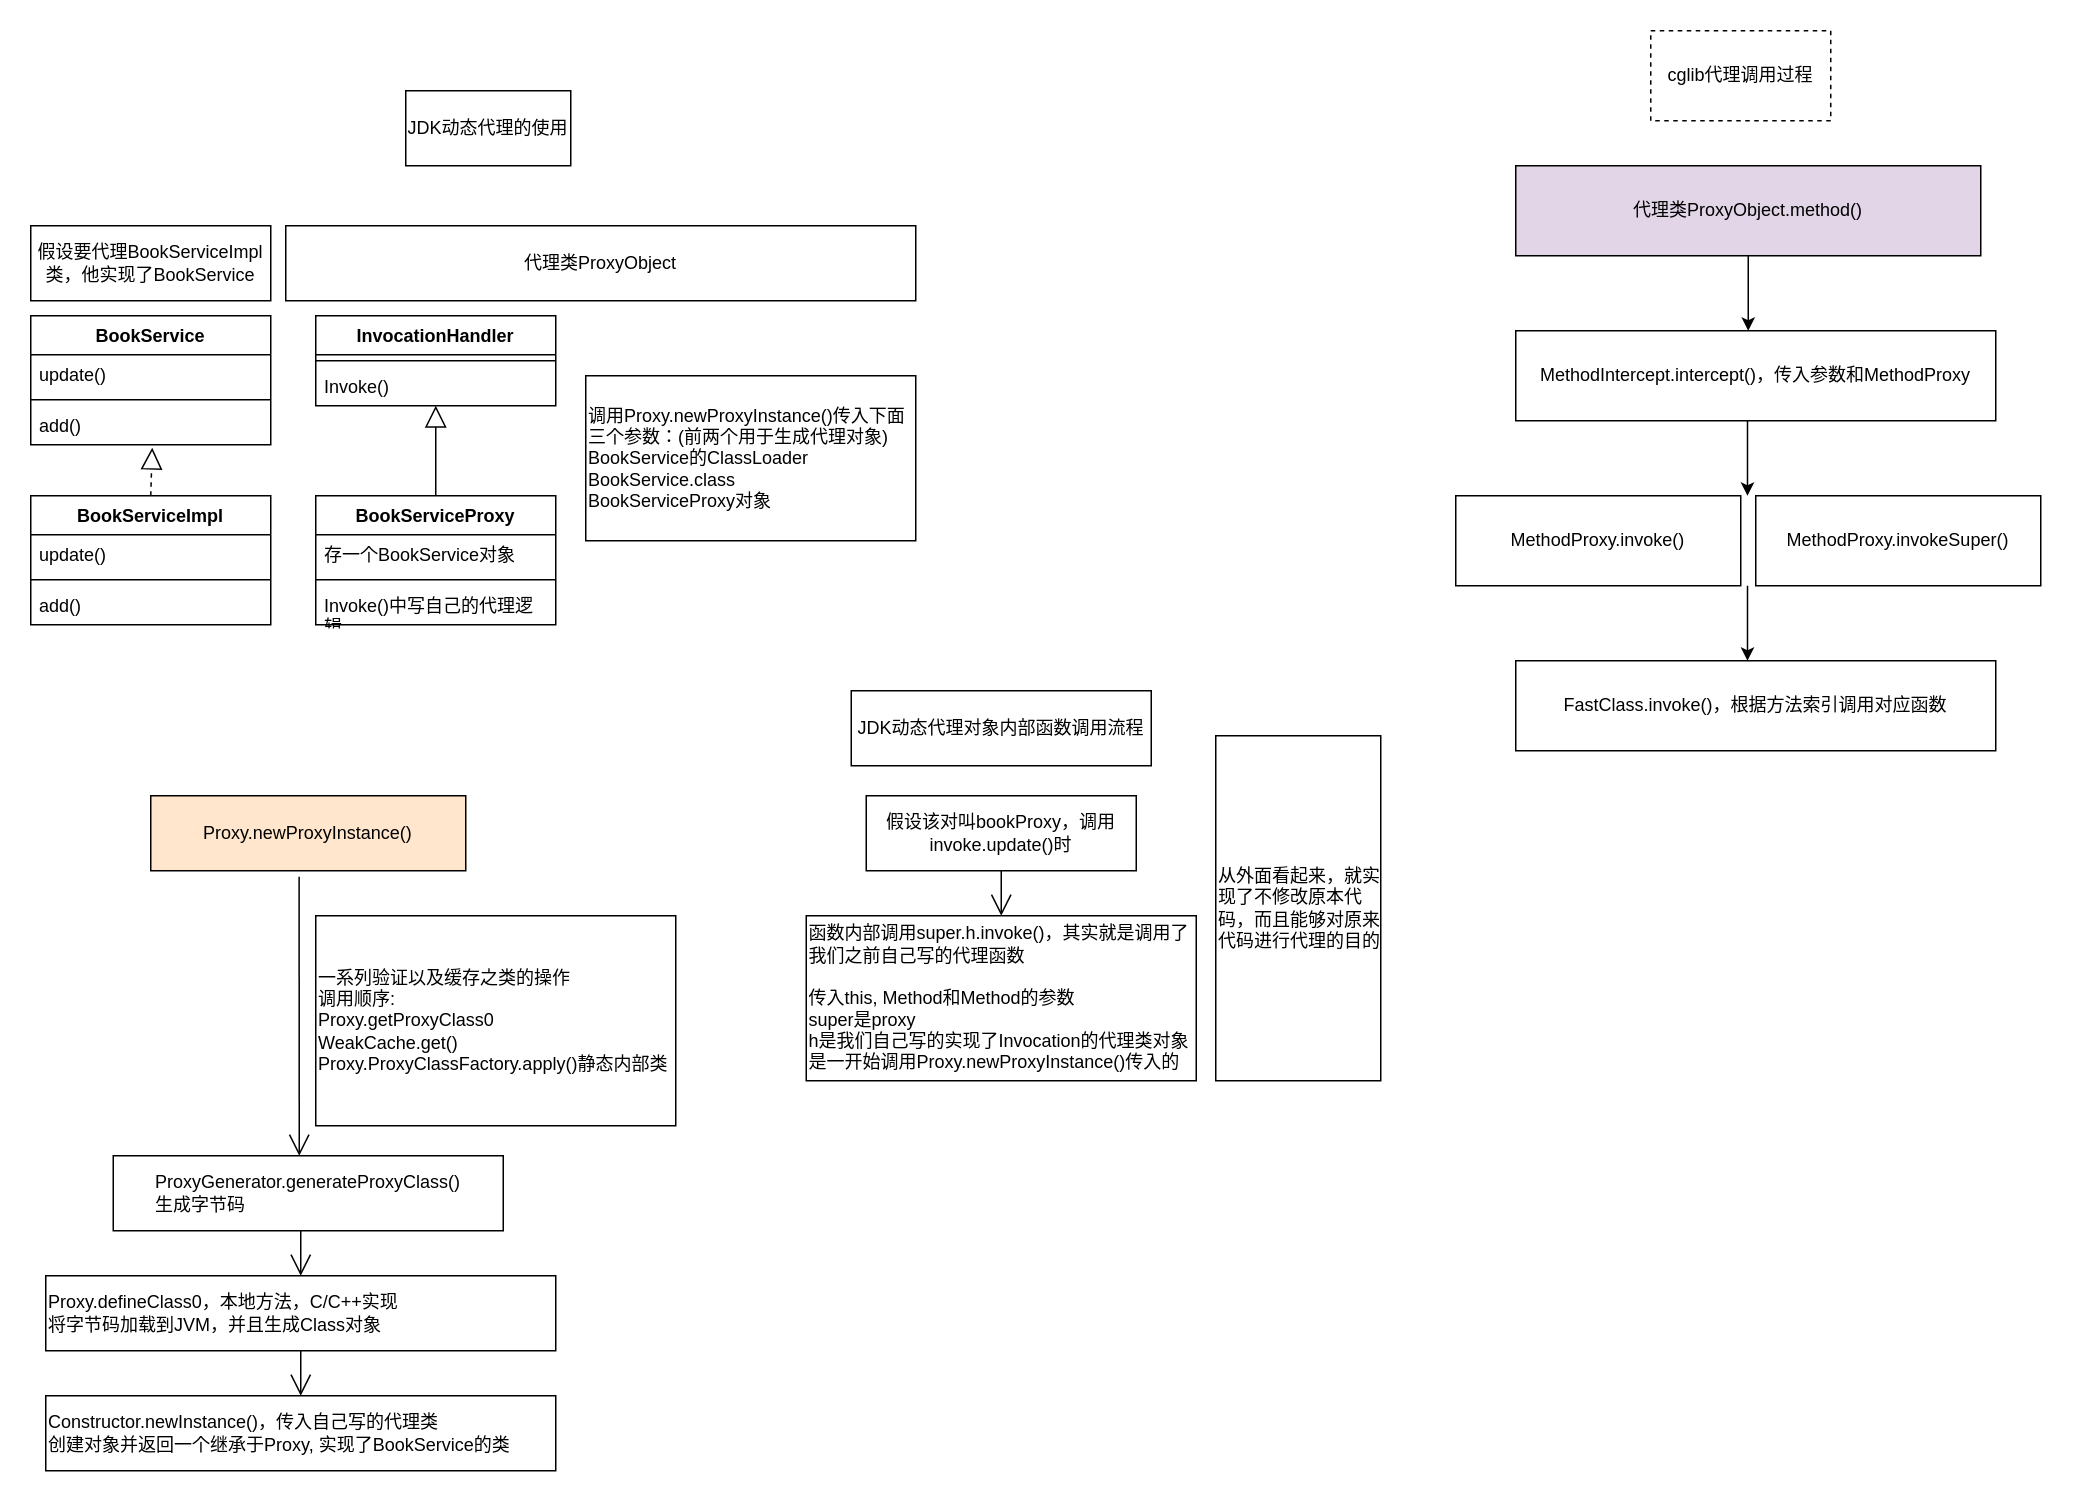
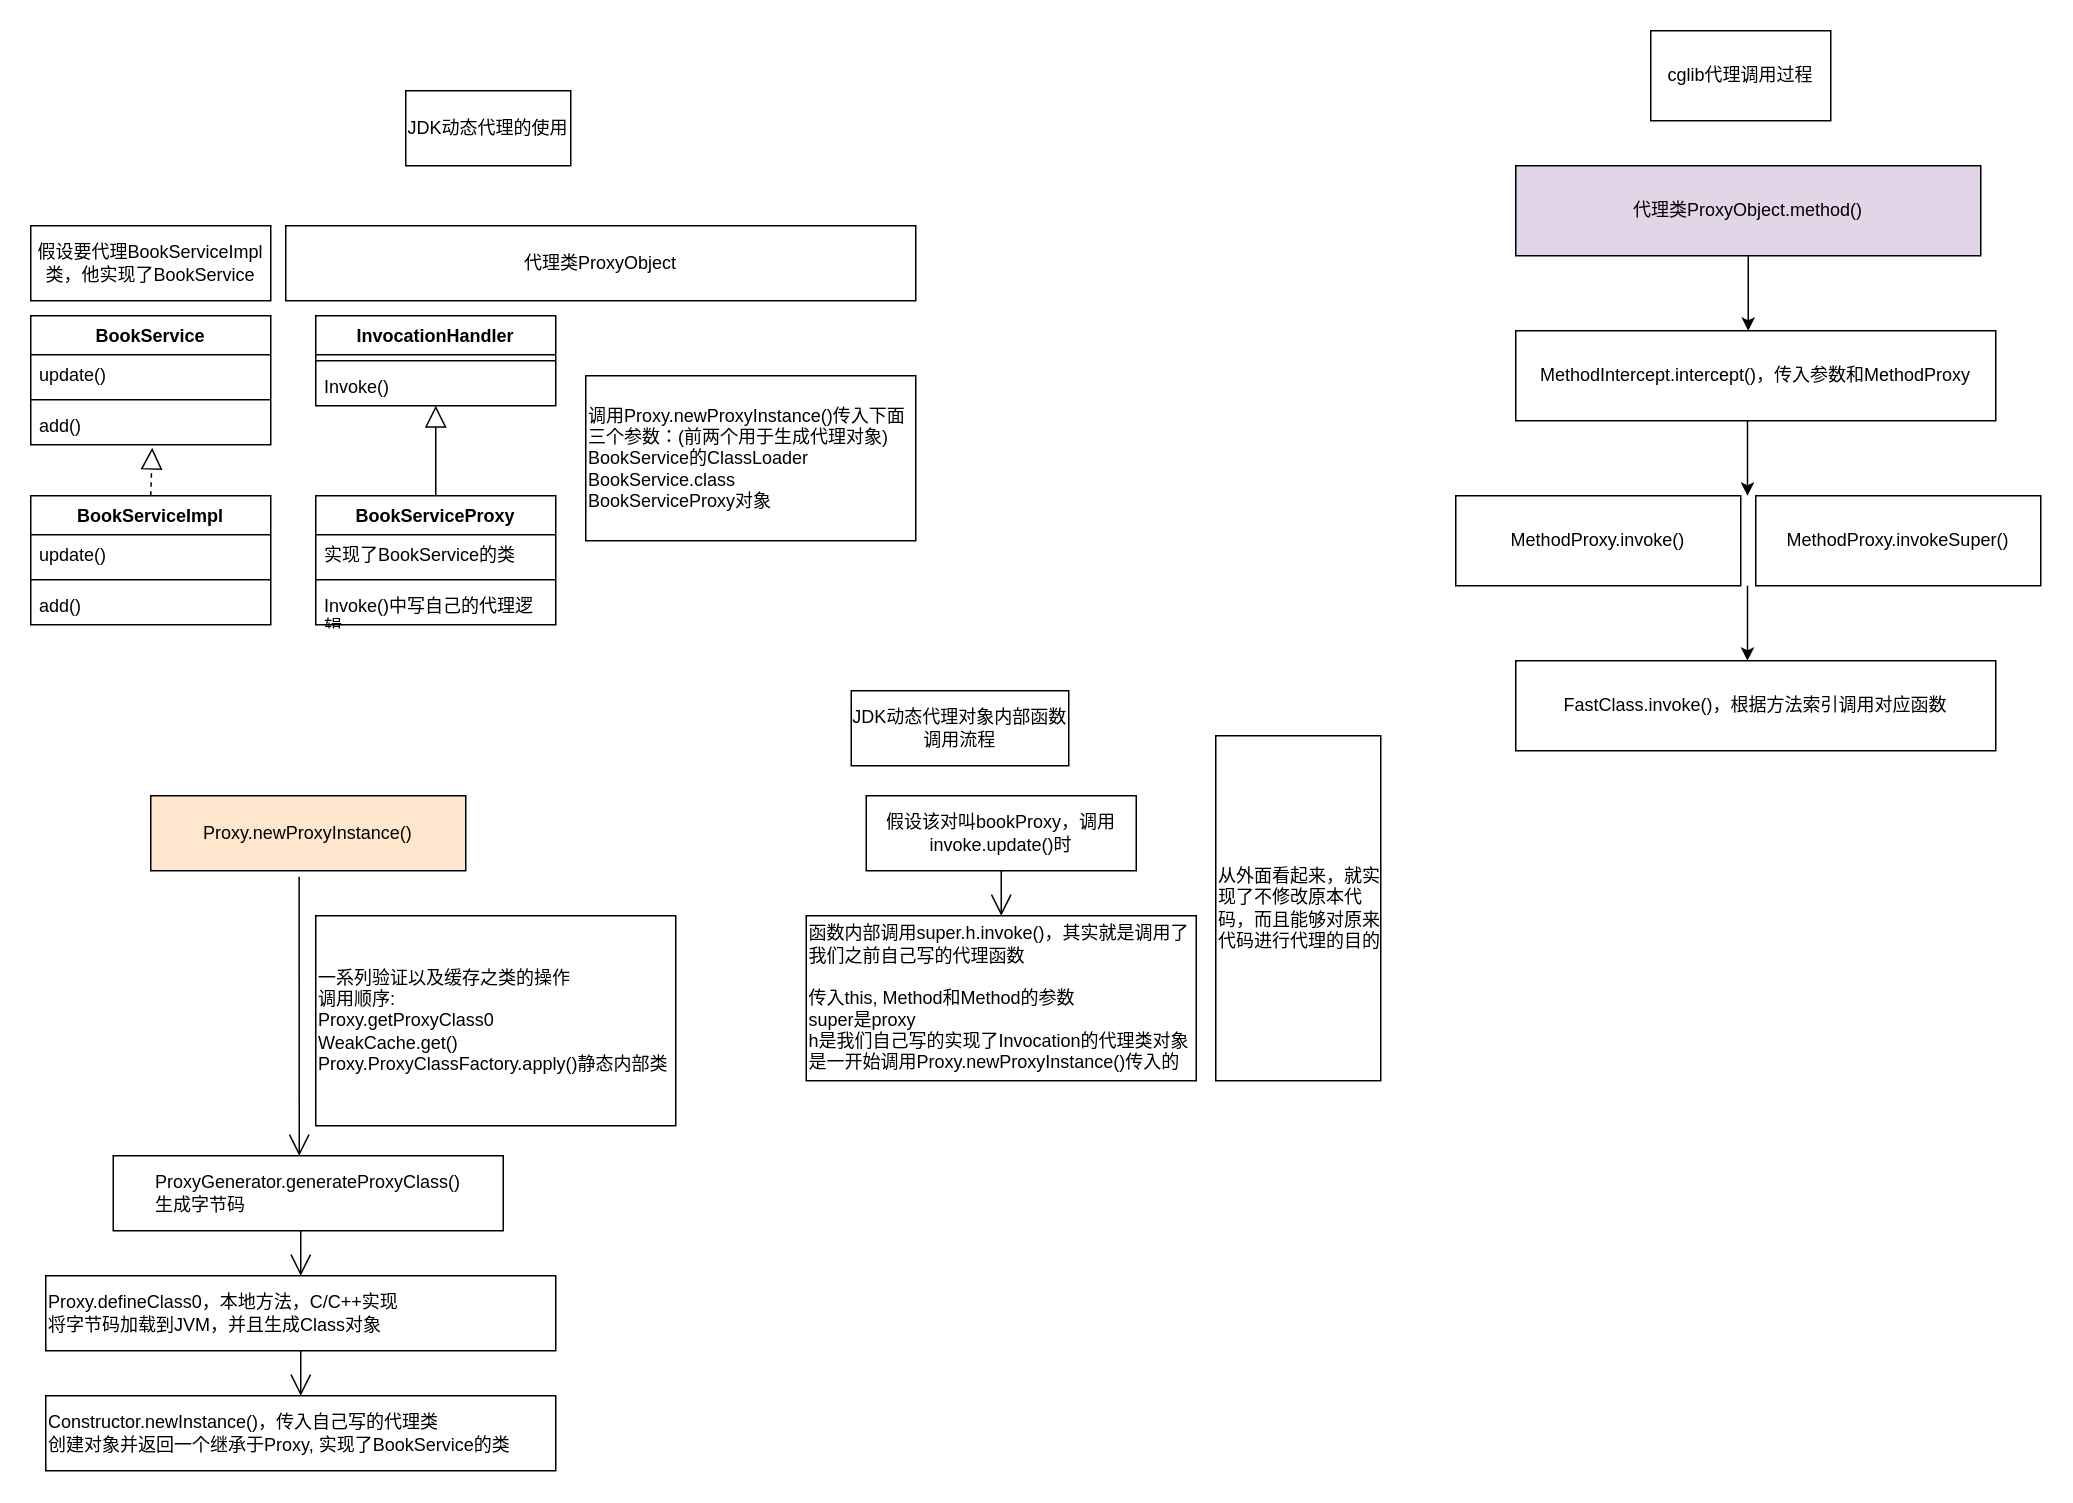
(1741, 76) -> (1741, 76)
(423, 556) -> (423, 556)
(1001, 728) -> (960, 728)
